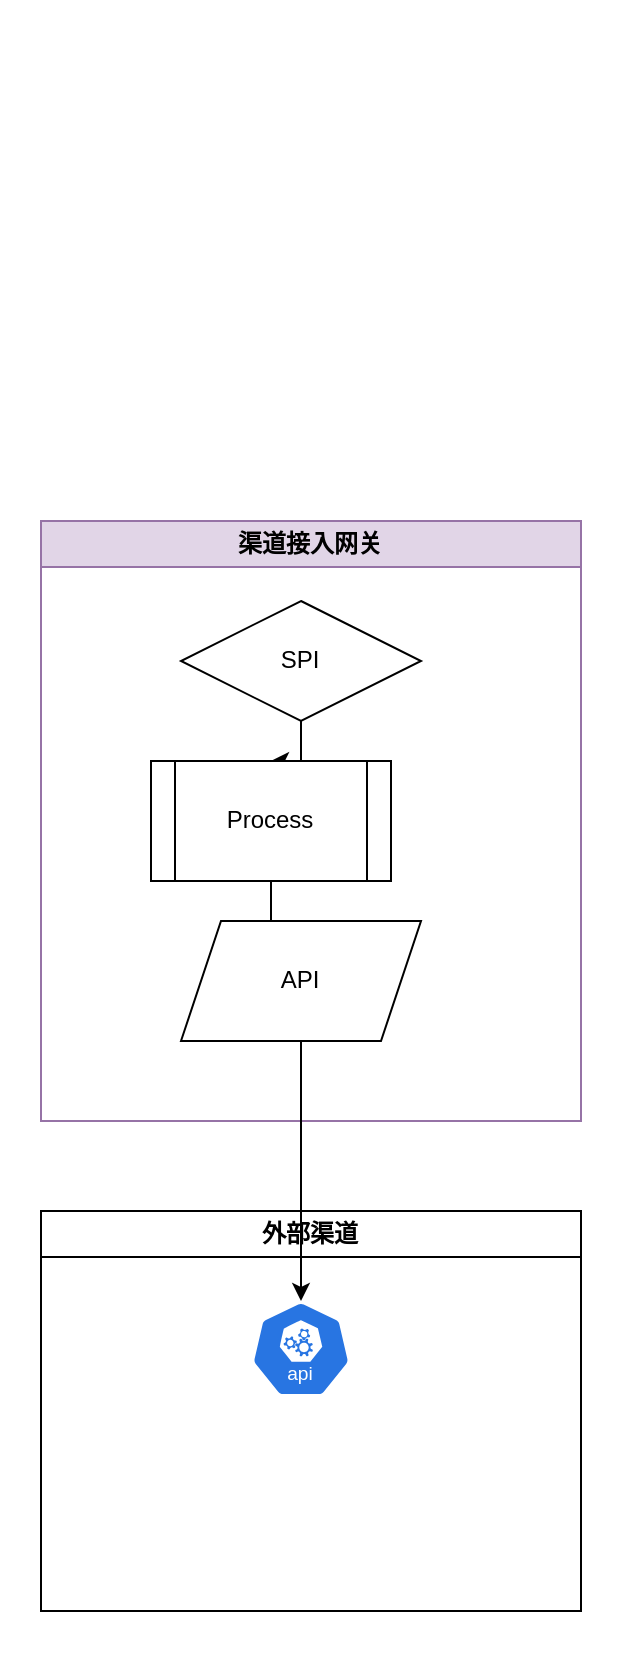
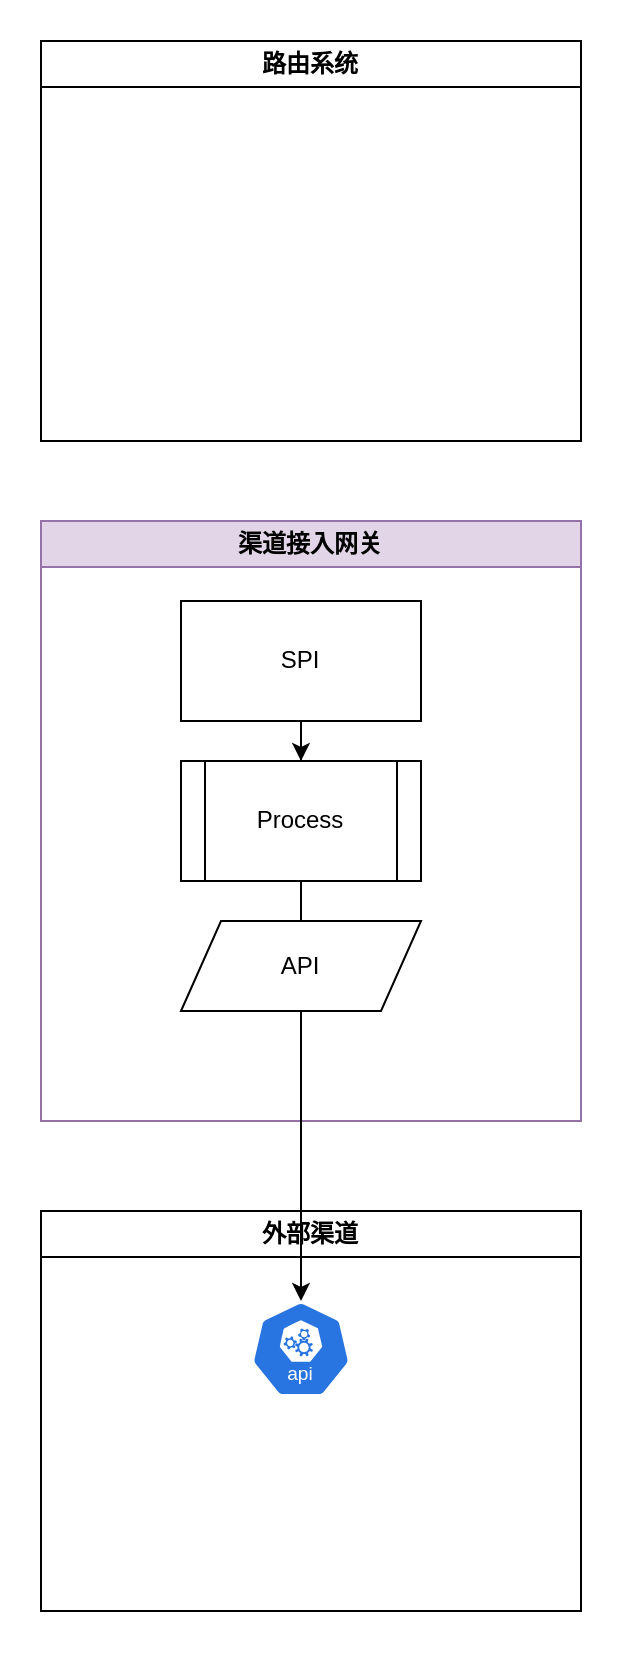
none -> (311, 241)
(301, 661) -> (301, 661)
(271, 821) -> (301, 821)
(301, 981) -> (301, 966)
